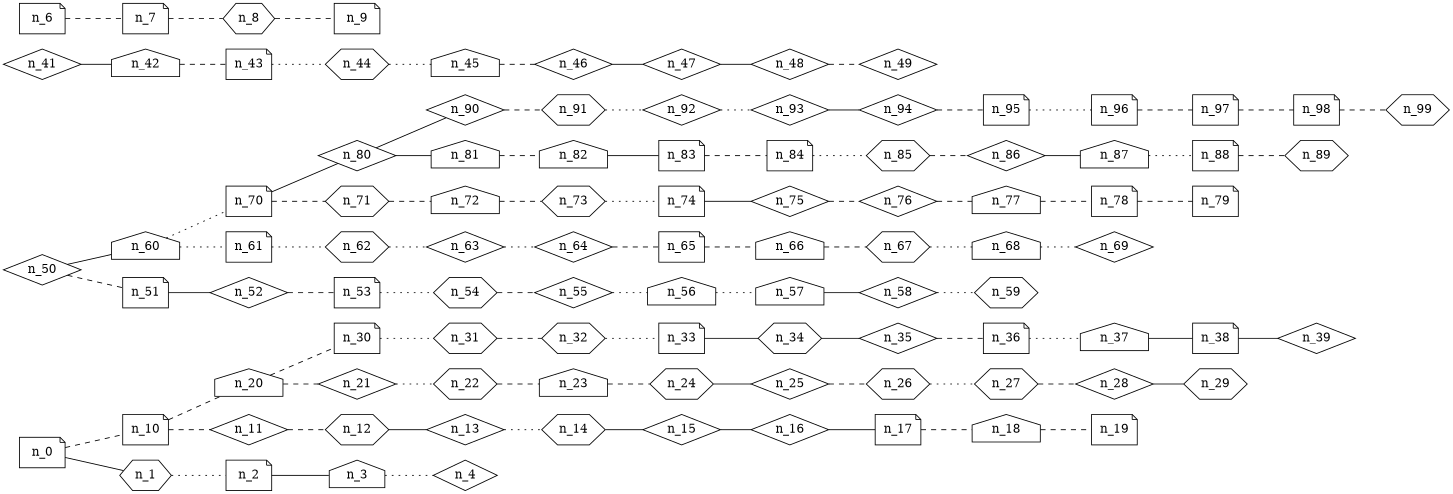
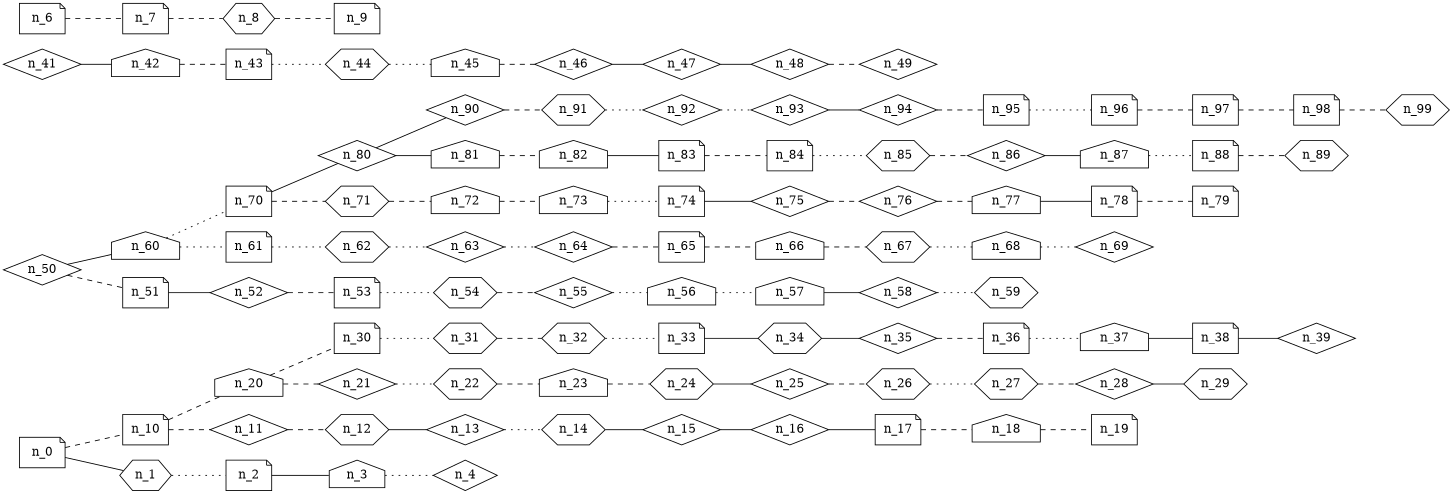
(573, 201) -> (573, 201)
(1066, 201) -> (1066, 201)
